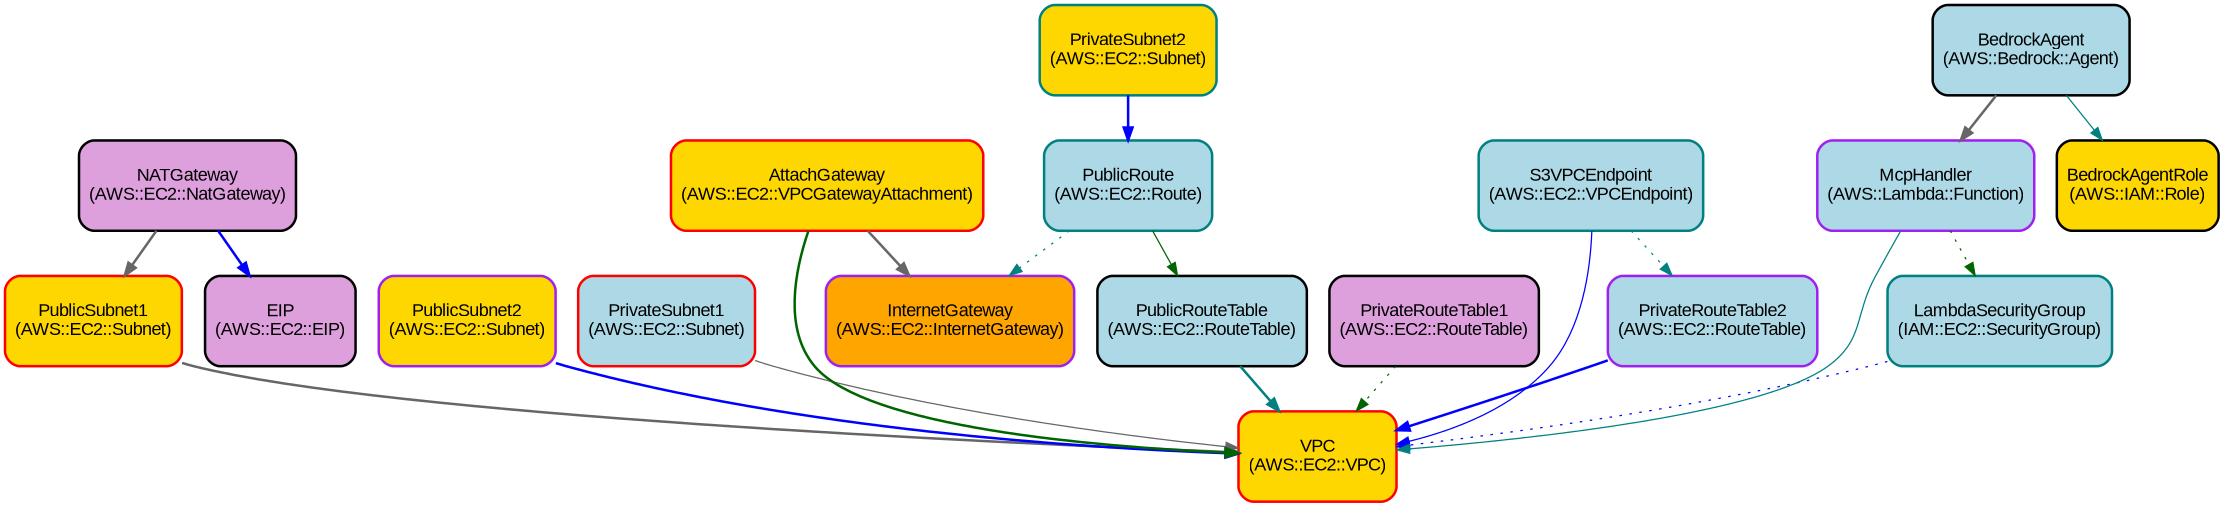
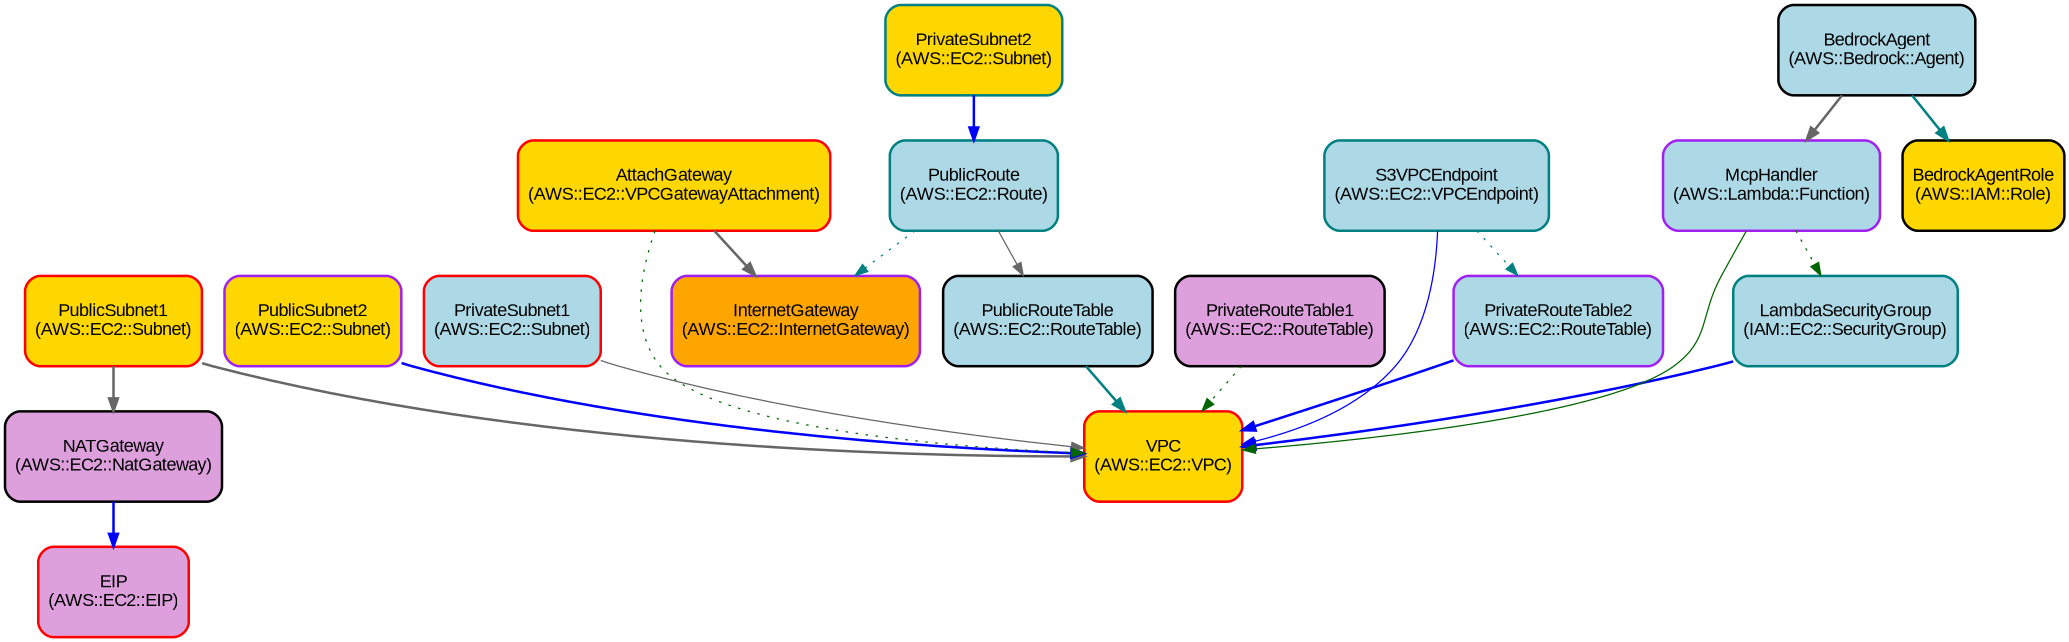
(2080, 113) -> (1926, 113)
(144, 248) -> (114, 382)
(1162, 248) -> (1008, 248)
(280, 321) -> (114, 592)
(1650, 411) -> (1496, 411)
(1699, 411) -> (1545, 411)
(944, 421) -> (790, 421)
